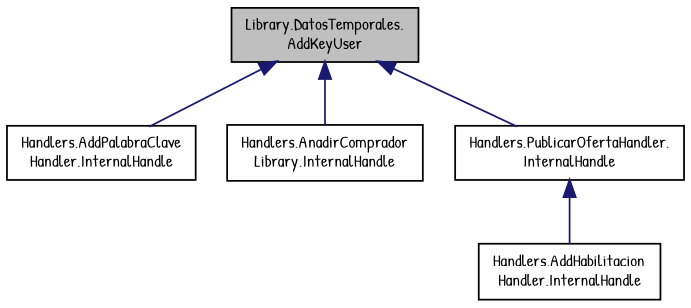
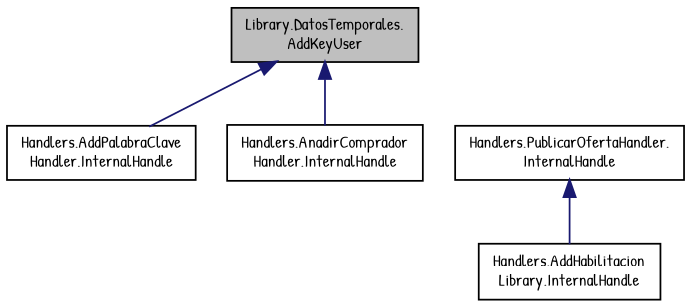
(455, 98) -> none
(325, 153) -> (325, 153)
(570, 272) -> (570, 272)
